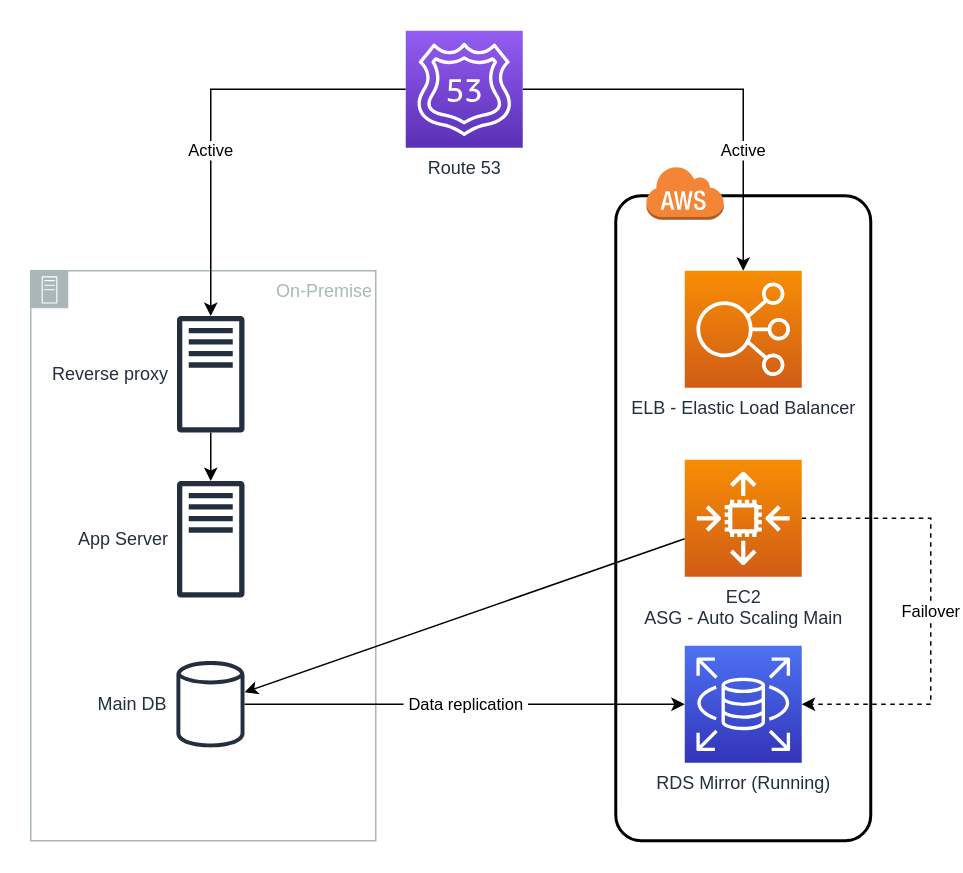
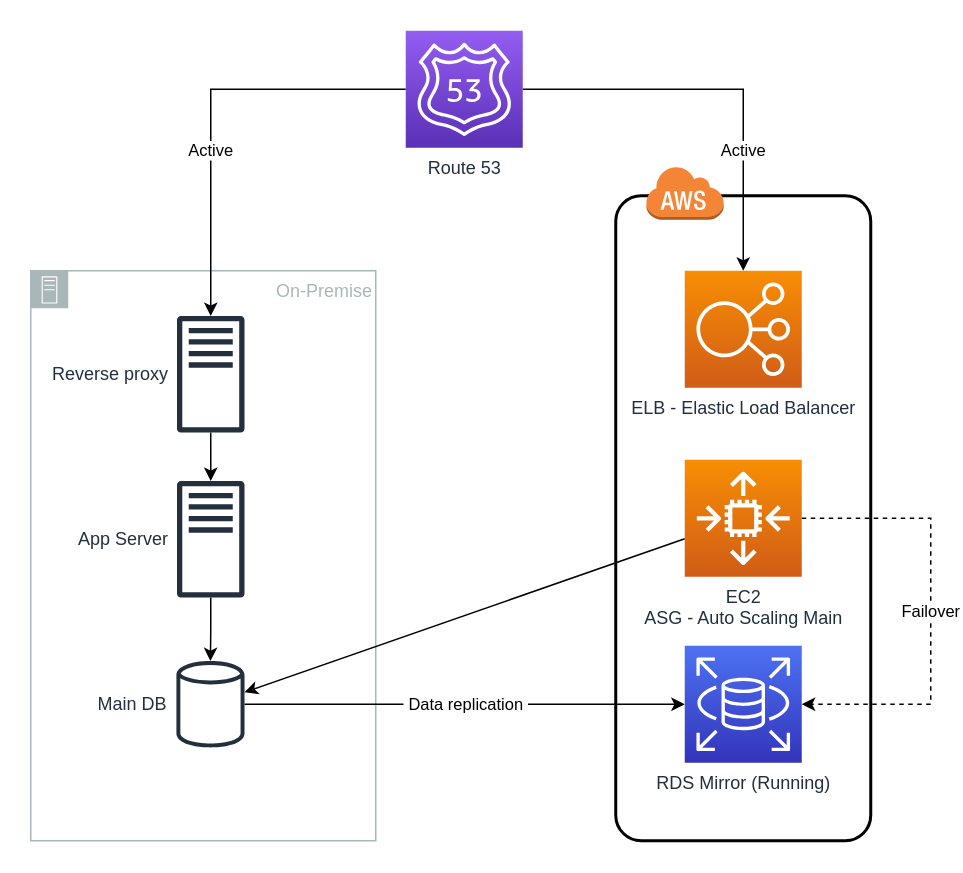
none -> (211, 624)
